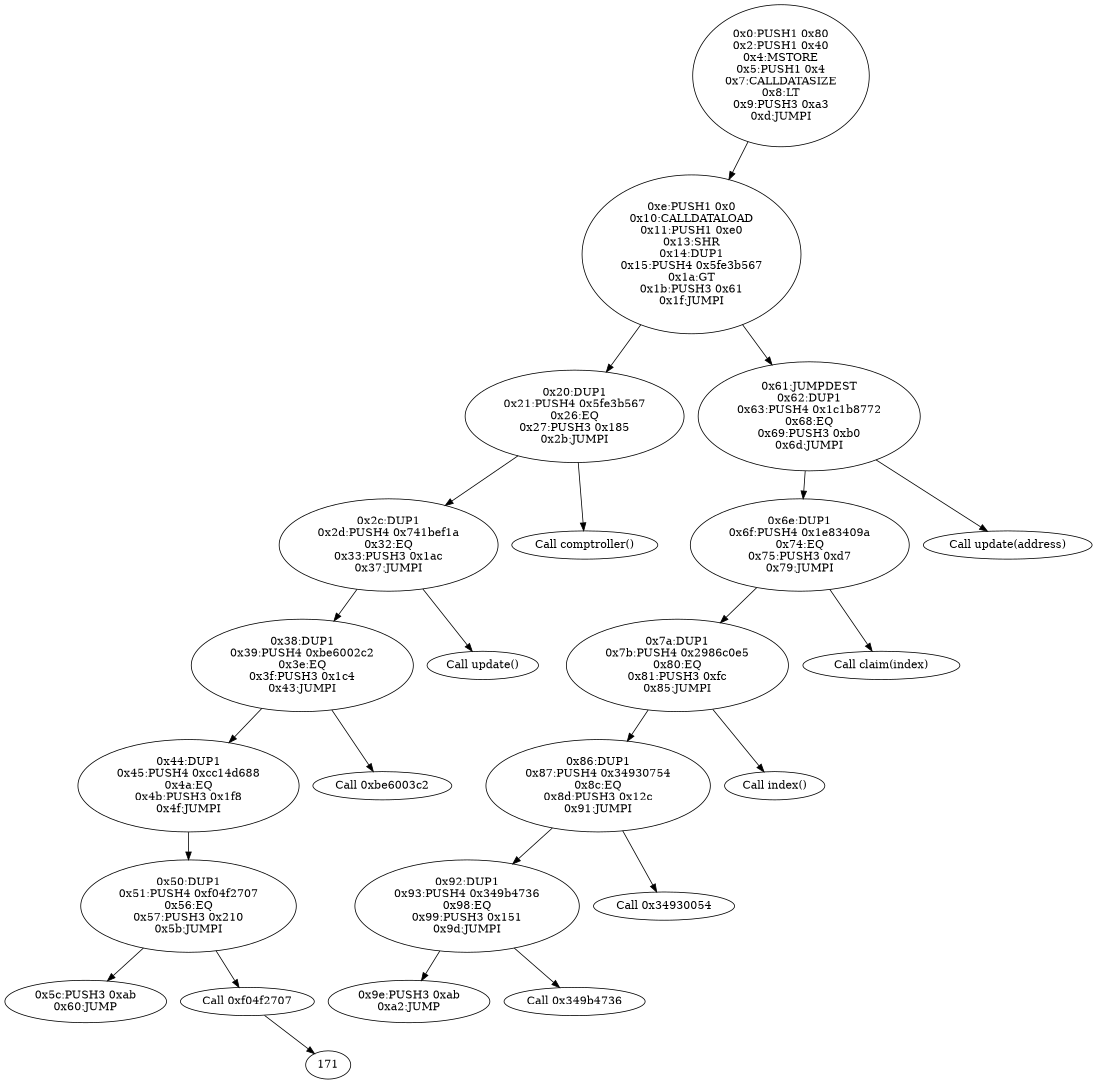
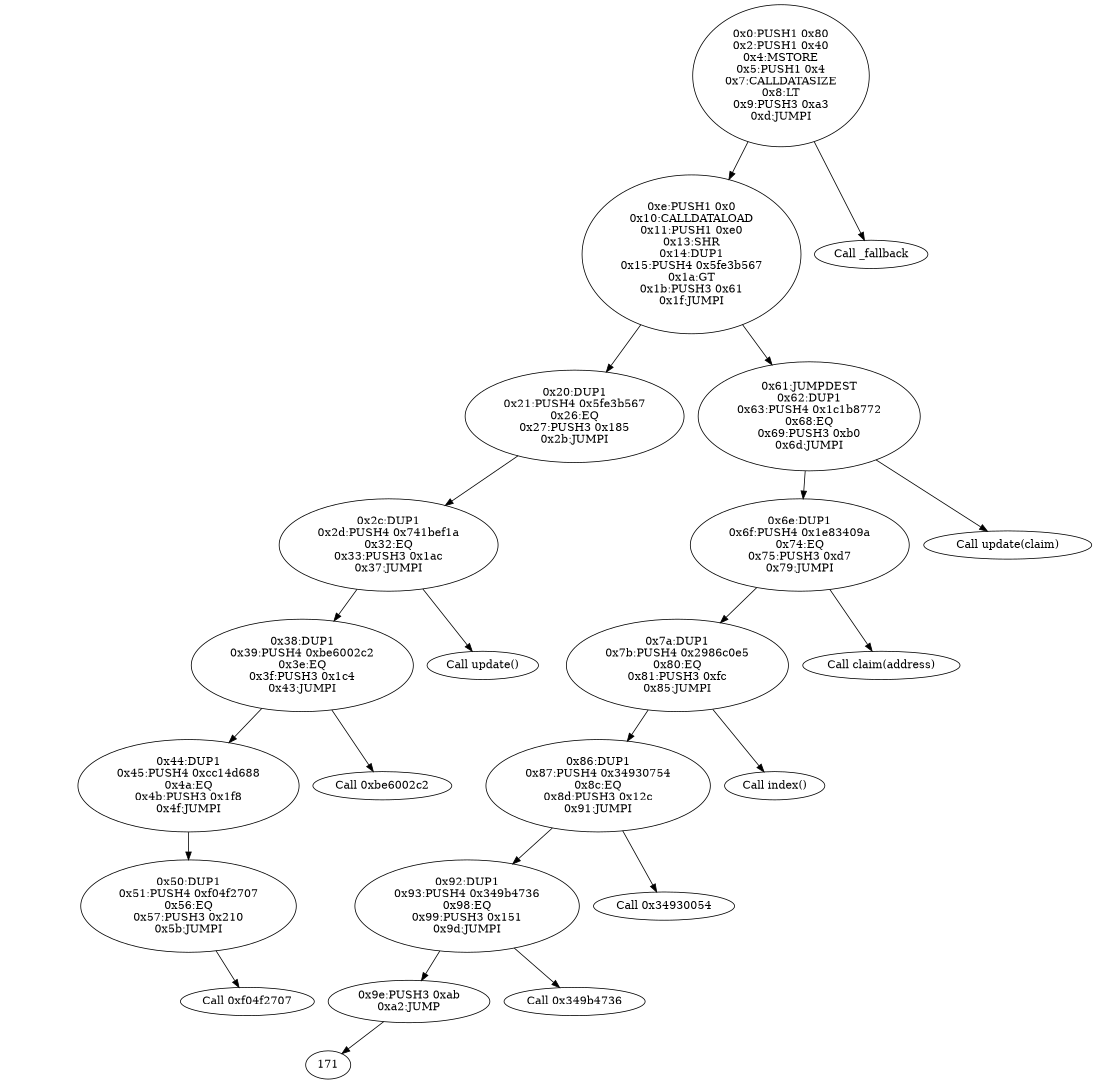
none -> (871, 254)
(585, 545) -> none
(1008, 545) -> (1008, 545)
(881, 665) -> (881, 665)
(382, 786) -> (382, 786)
(86, 1001) -> none
(286, 1032) -> (366, 1035)
